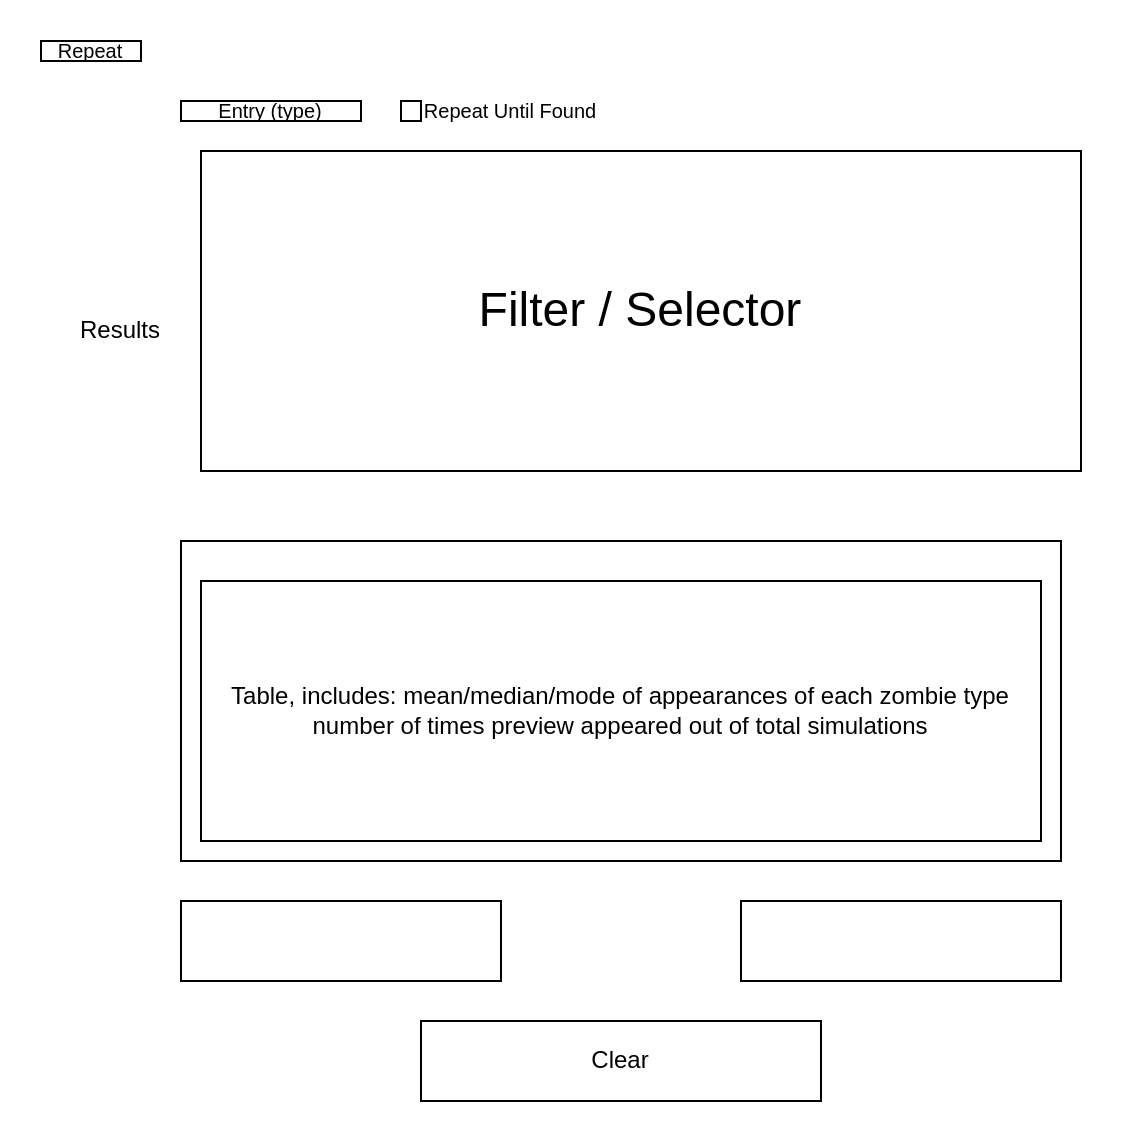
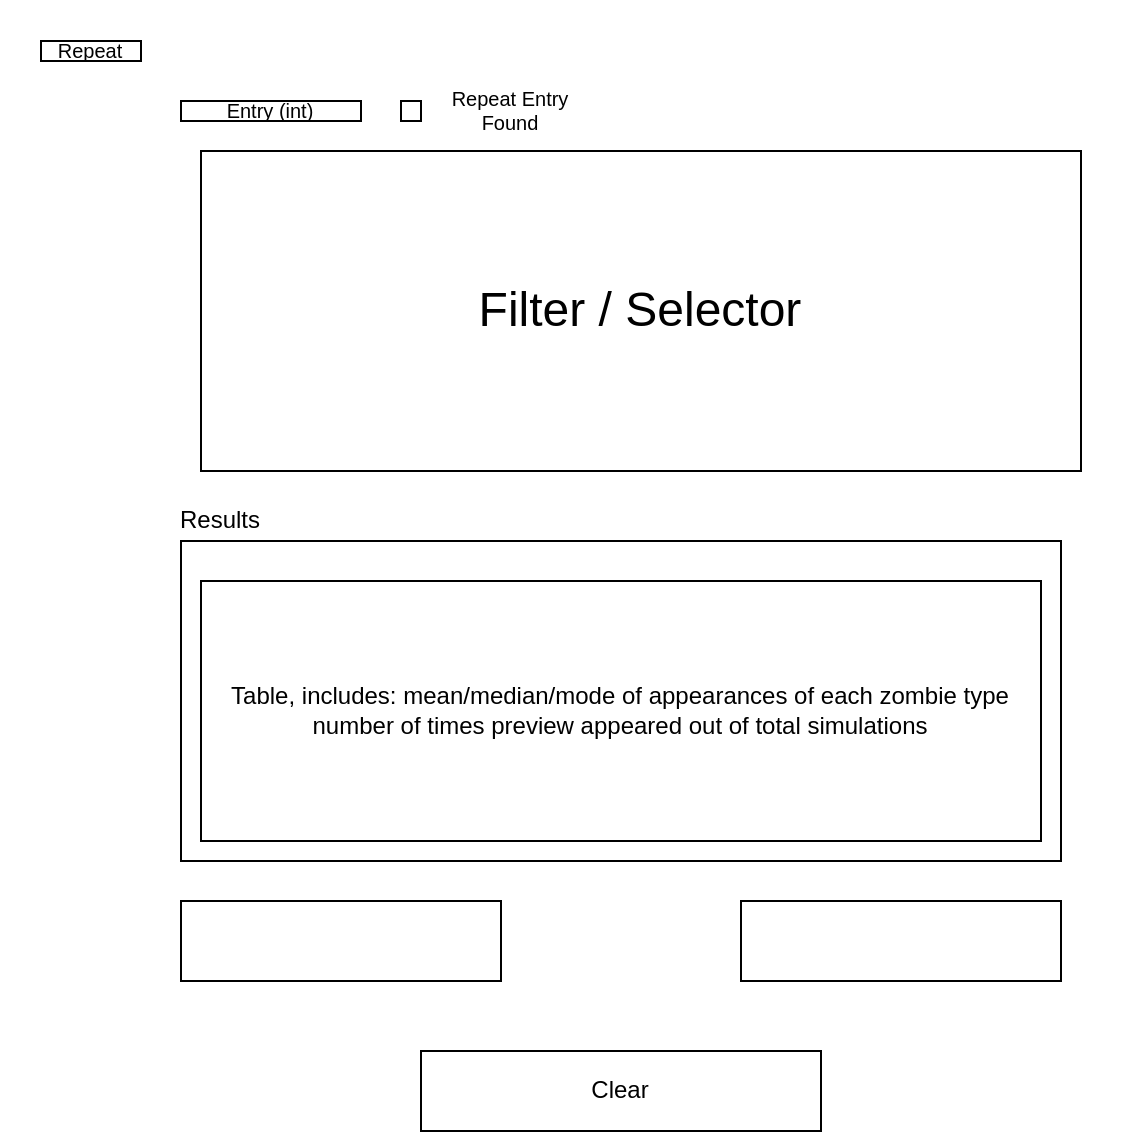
(271, 111) -> (271, 111)
(511, 111) -> (511, 111)
(121, 331) -> (221, 521)
(621, 1061) -> (621, 1091)
